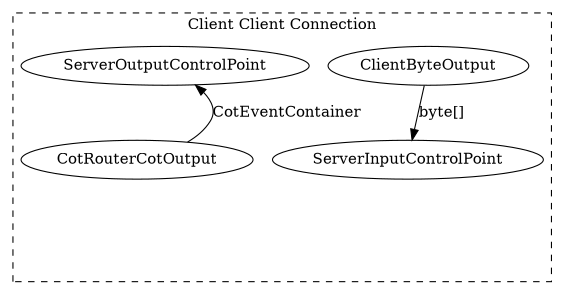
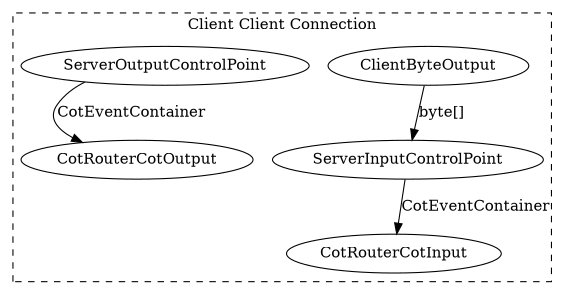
(210, 121) -> (56, 107)
none -> (394, 254)
